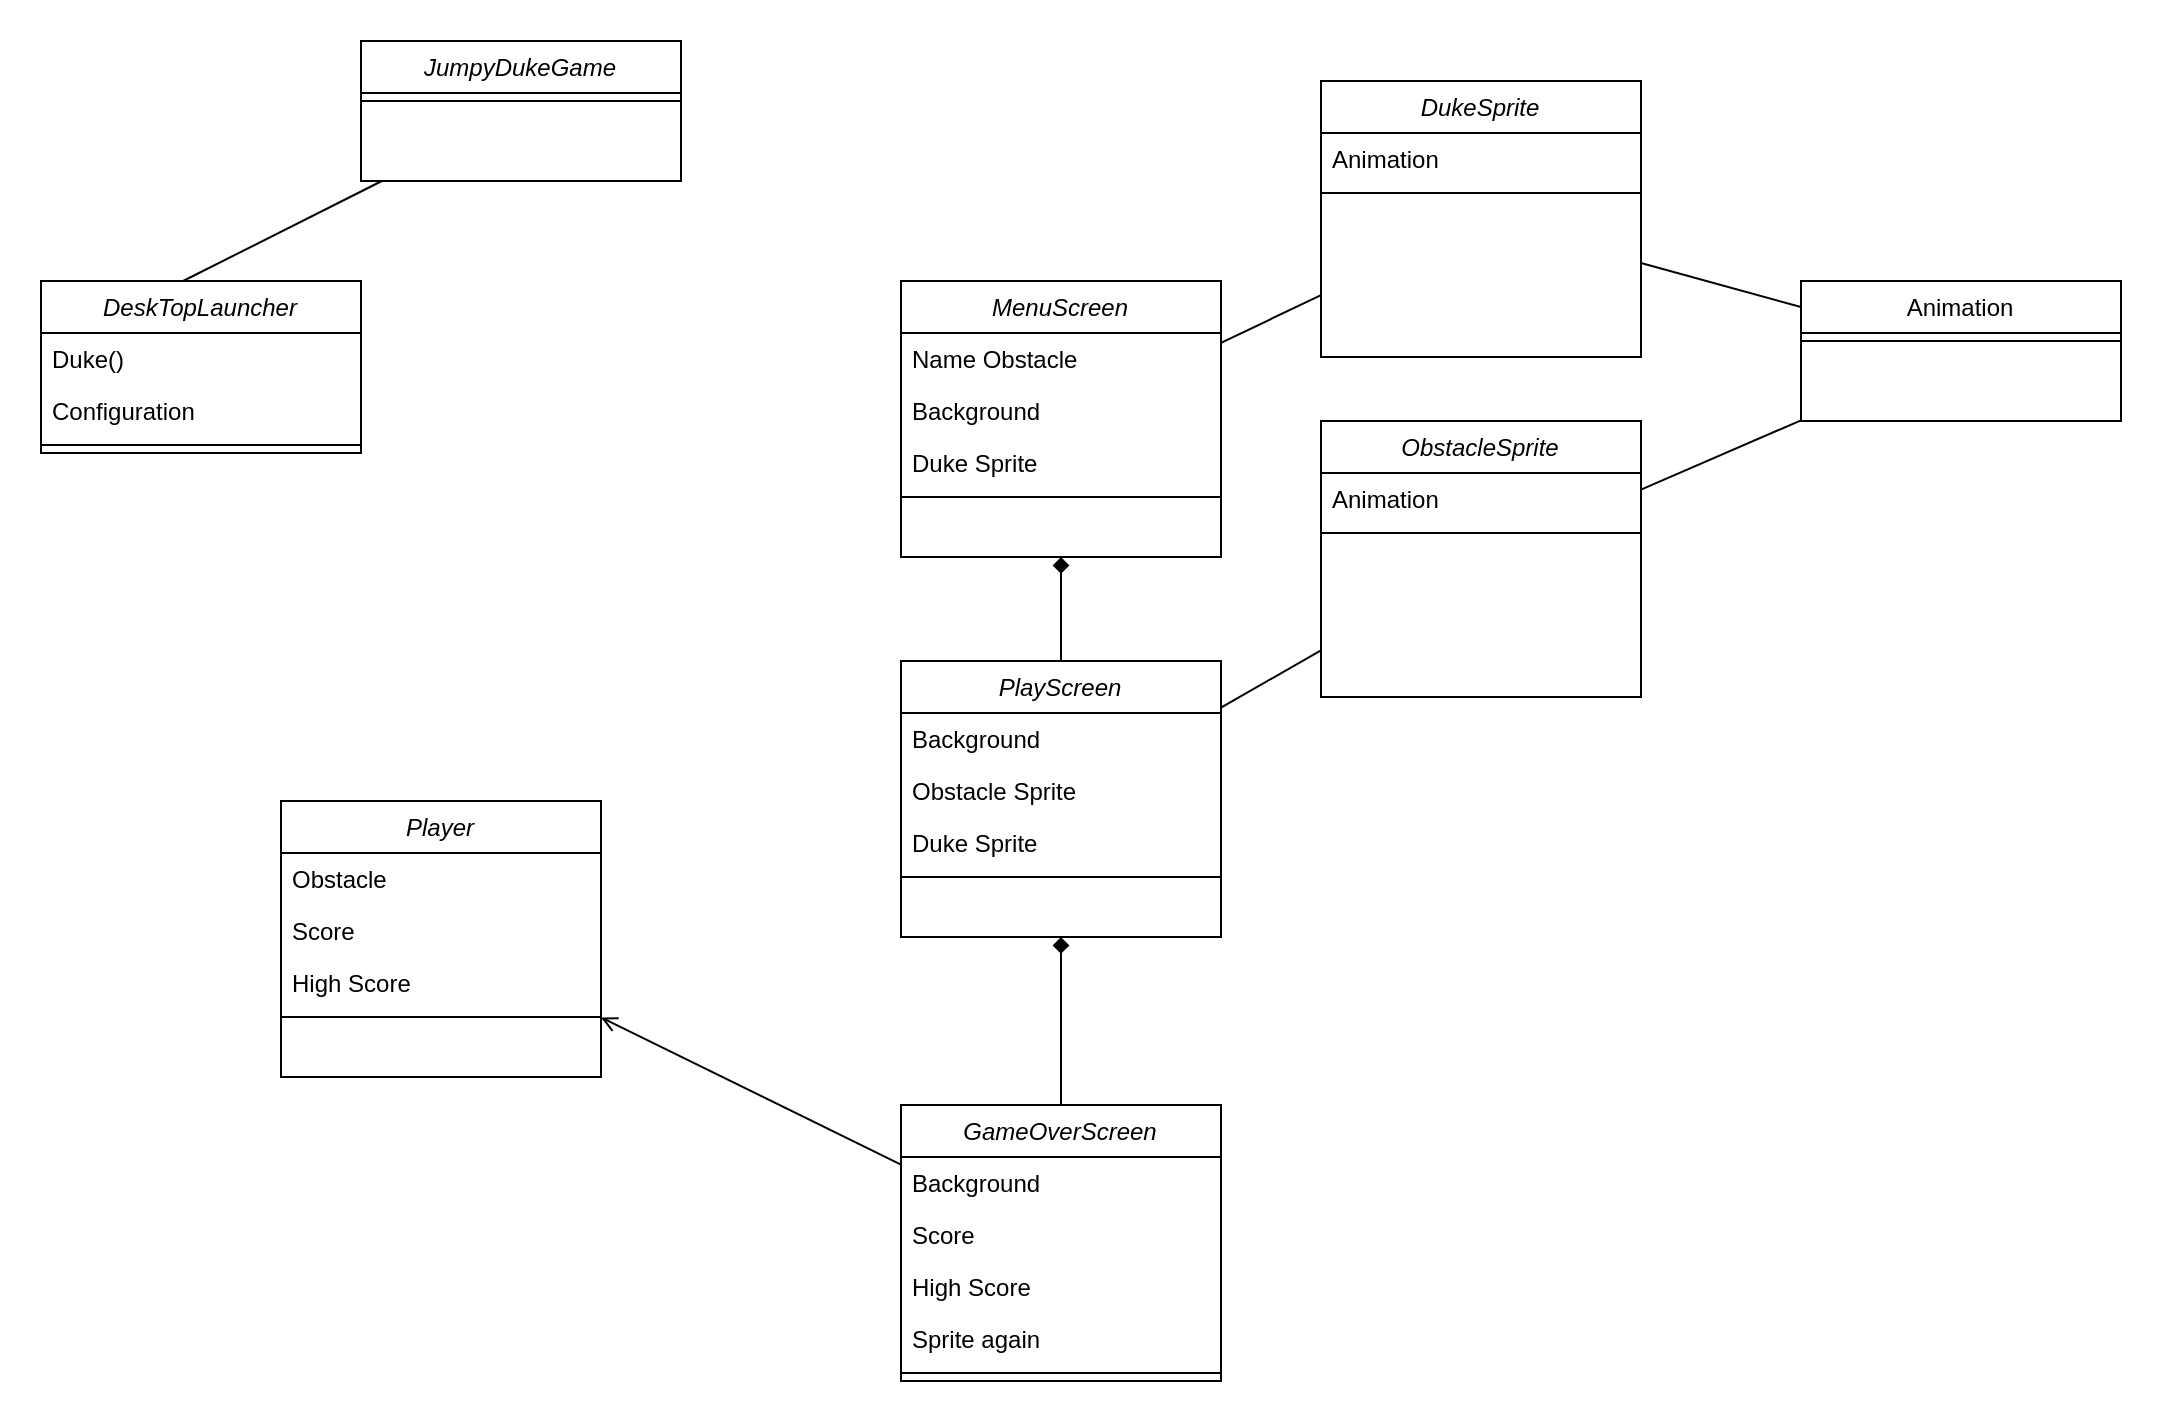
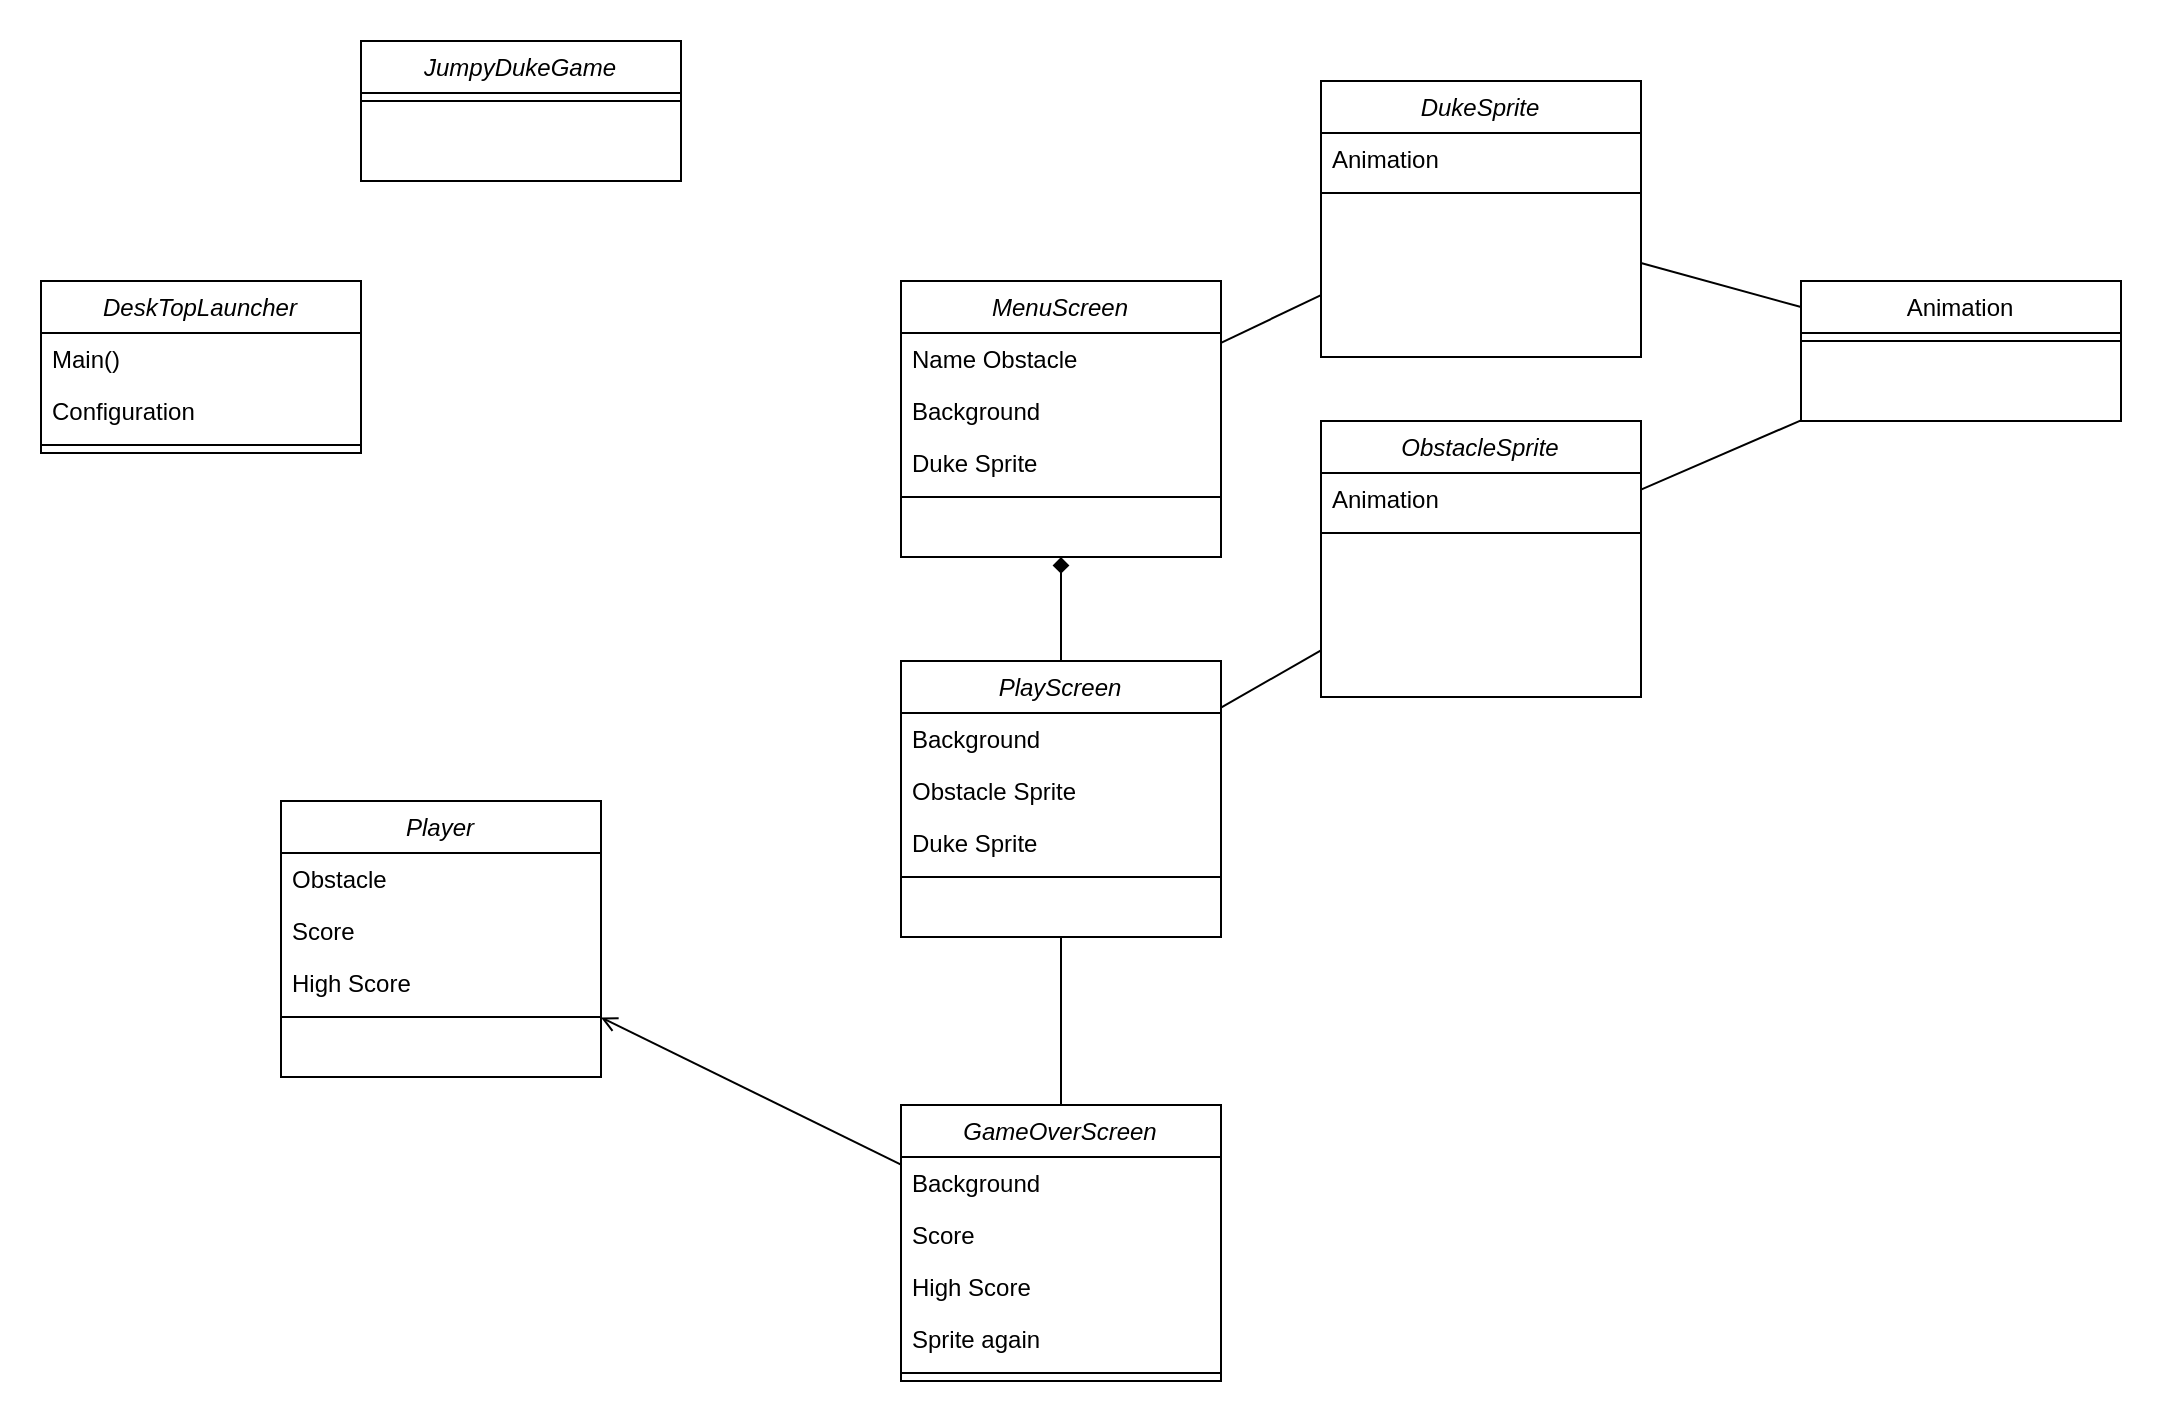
(279, 233) -> none
(92, 360) -> (89, 360)
(1061, 953) -> (1061, 947)
